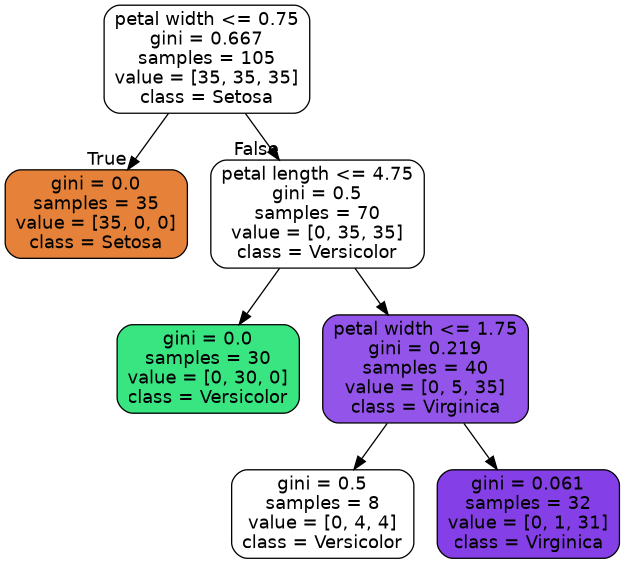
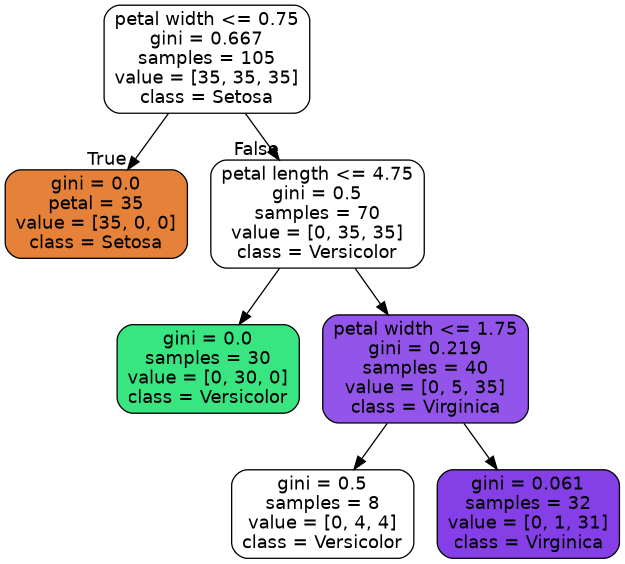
(96, 214) -> (96, 214)
